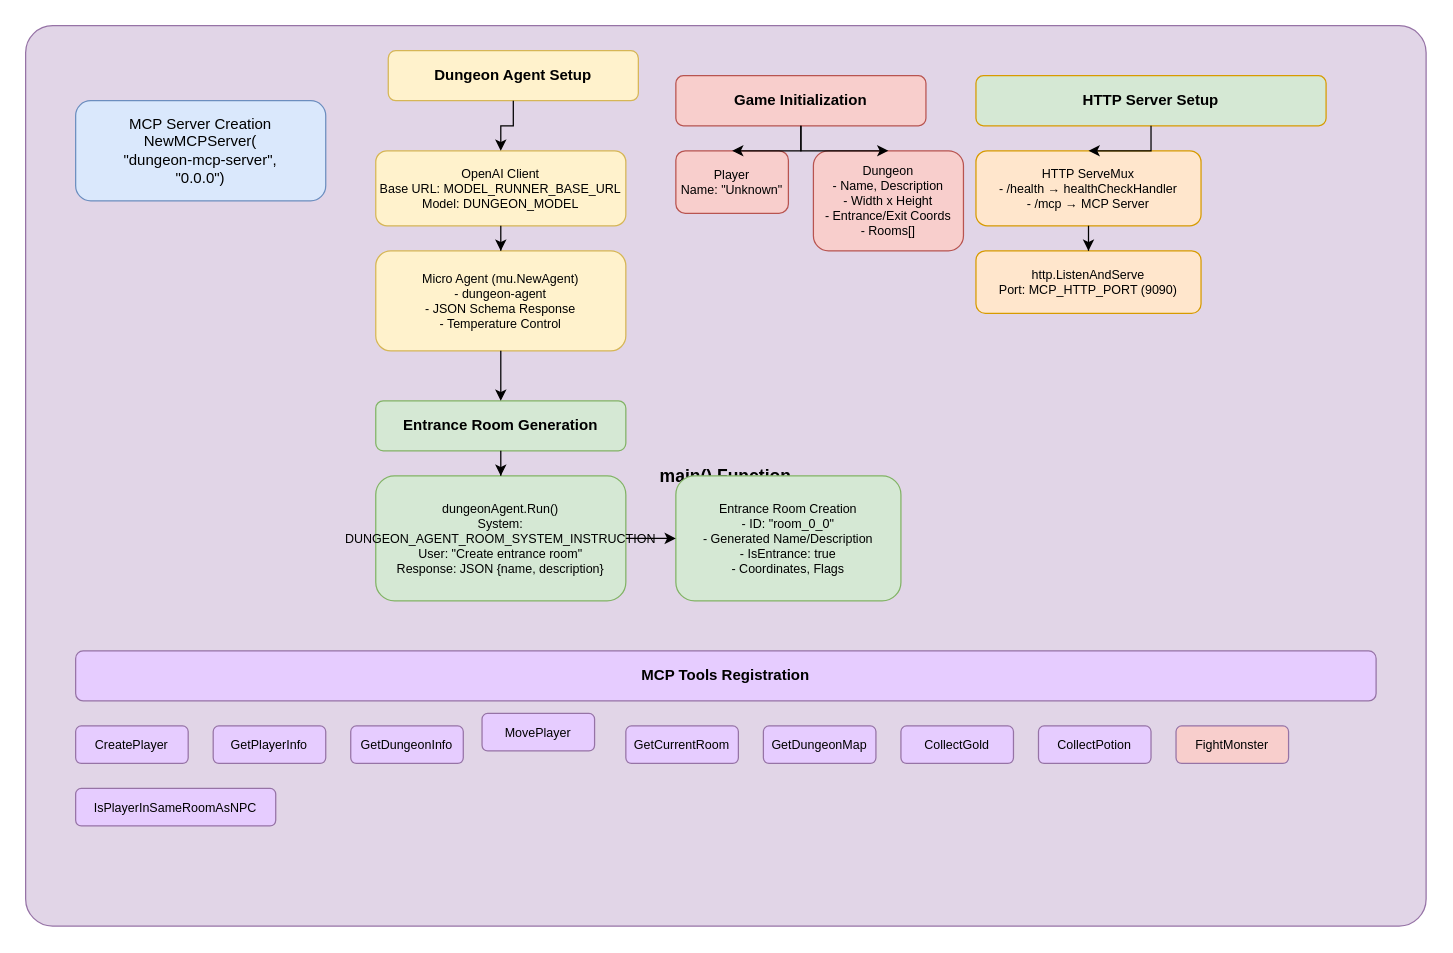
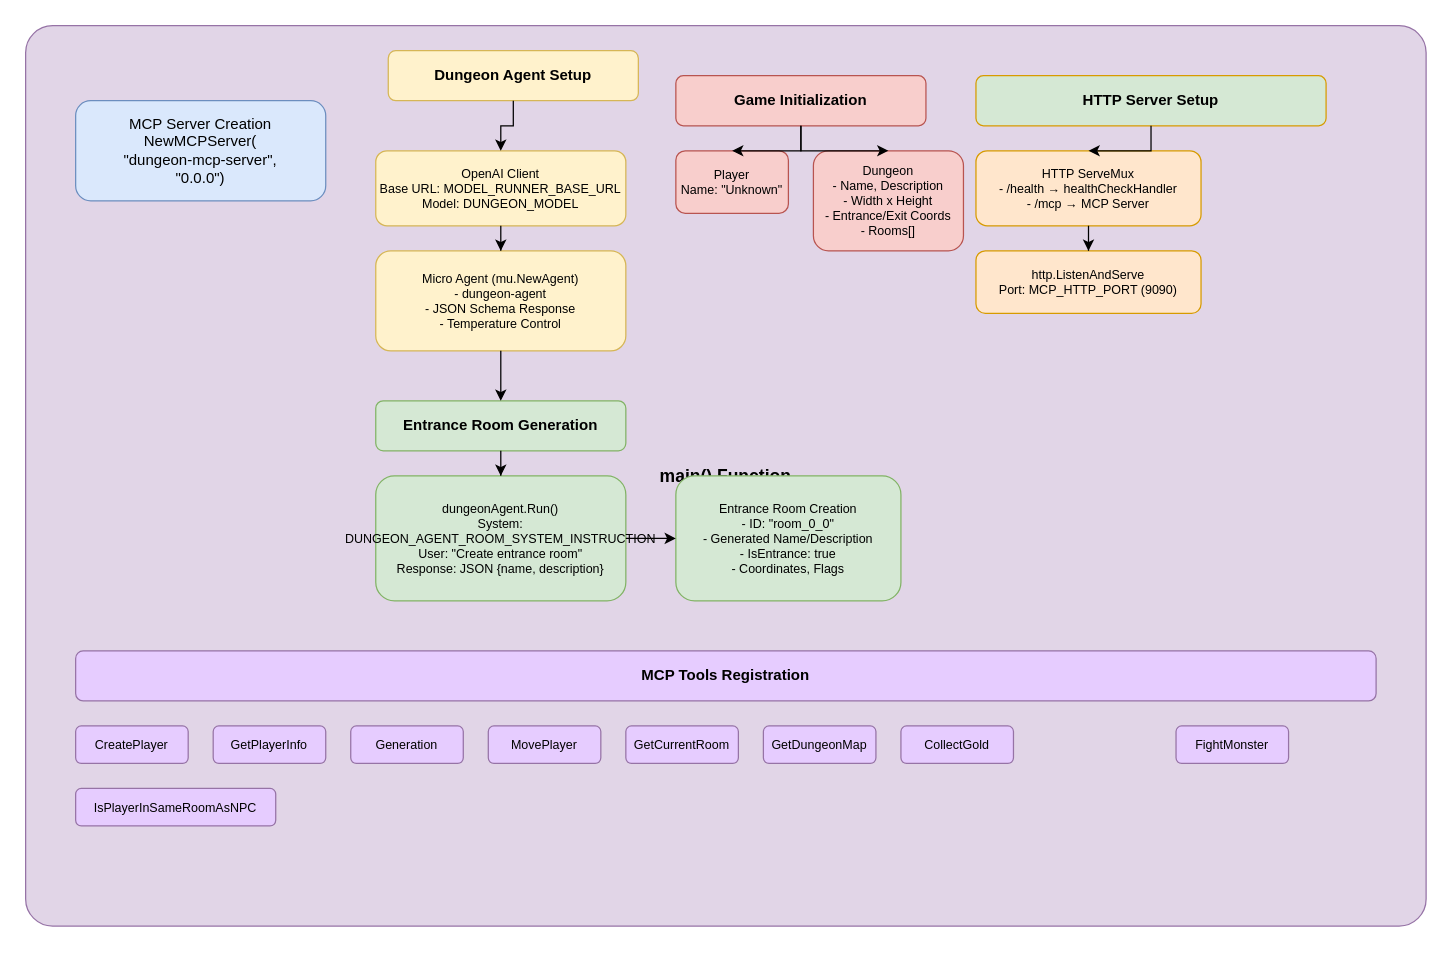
(538, 732) -> (544, 744)
(407, 744) -> (407, 744)
(1094, 744) -> none
(1232, 744) -> (1232, 744)
